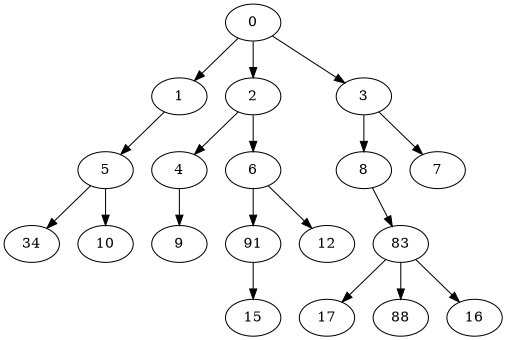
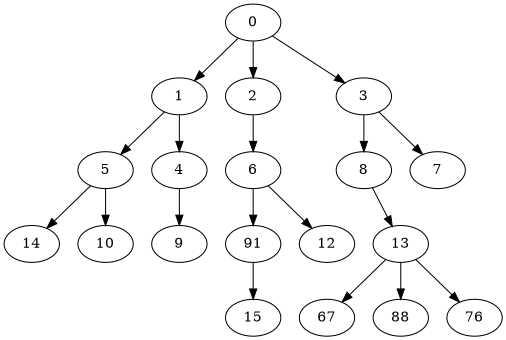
(220, 130) -> (179, 128)
(32, 244) -> (32, 244)
(401, 244) -> (401, 244)
(327, 318) -> (327, 318)
(475, 318) -> (475, 318)
